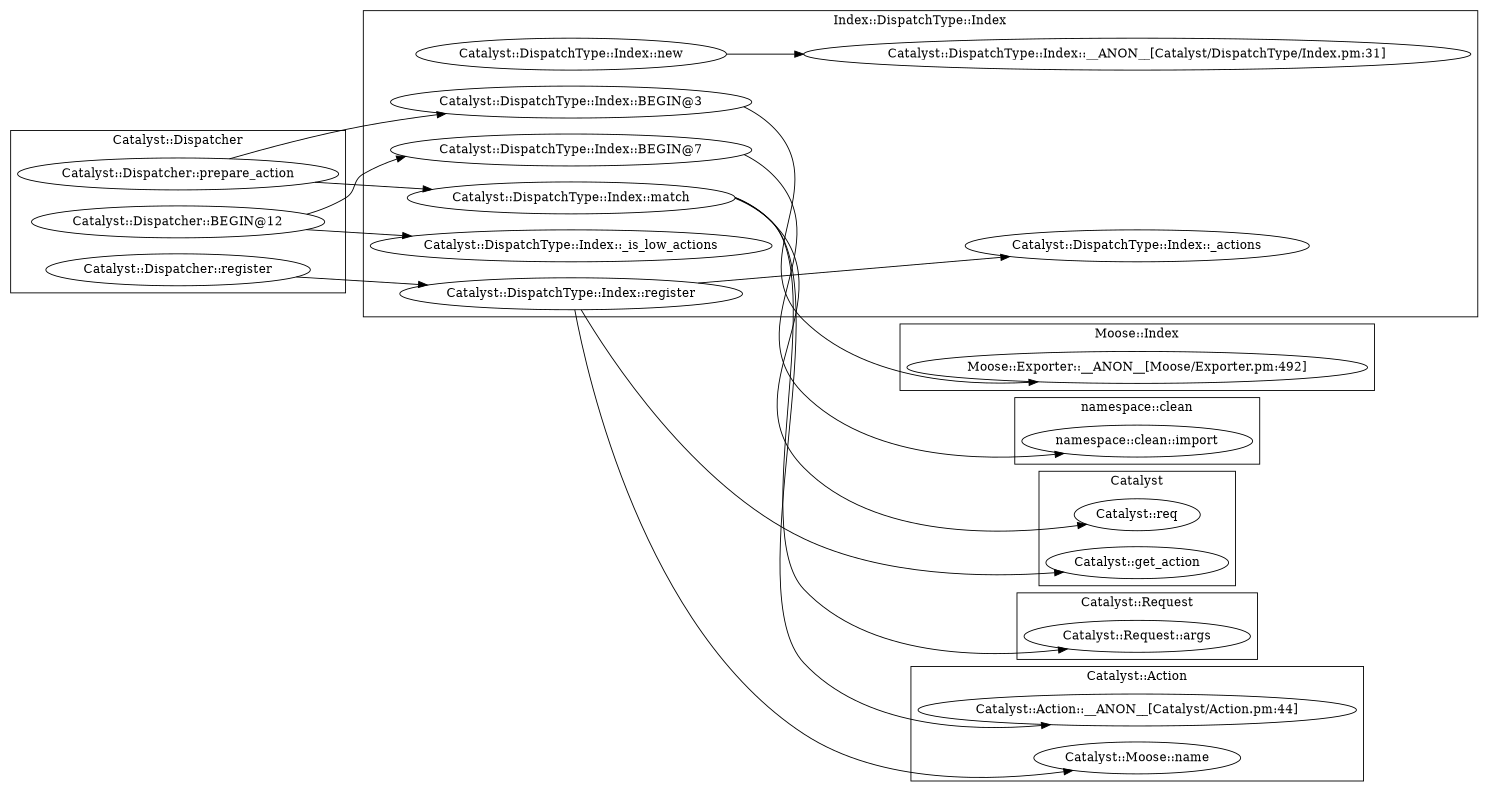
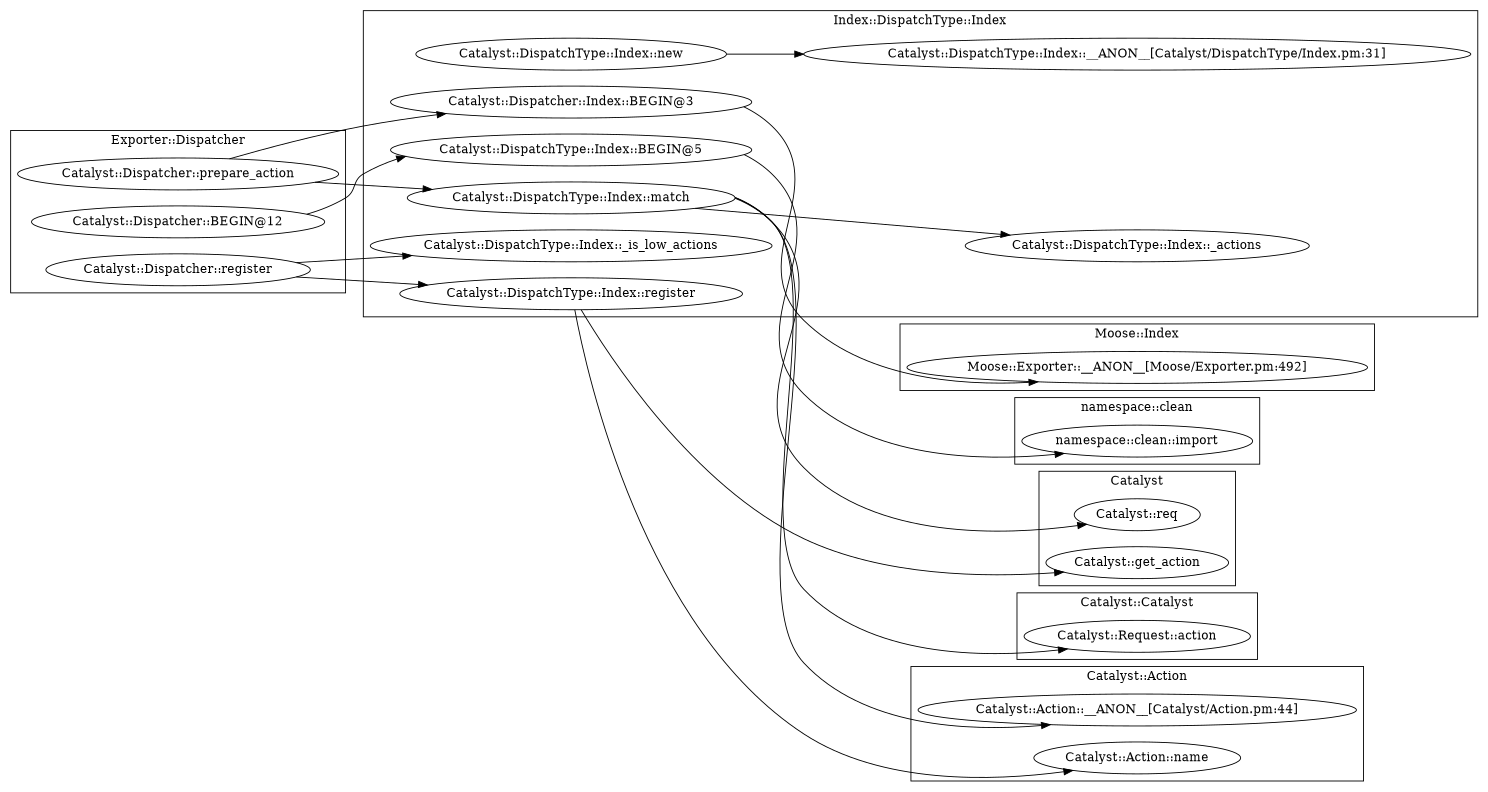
(571, 102) -> (571, 102)
(178, 141) -> (178, 141)
(571, 150) -> (571, 150)
(354, 233) -> (352, 259)
(849, 270) -> (848, 221)
(1137, 603) -> (1137, 603)
(1137, 636) -> (1137, 636)
(1137, 758) -> (1137, 758)
